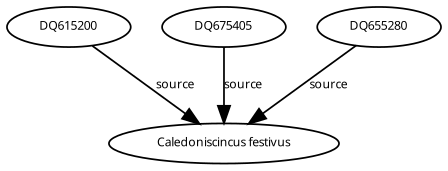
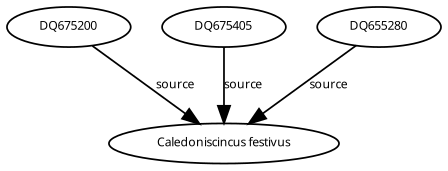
(69, 27) -> (69, 27)
